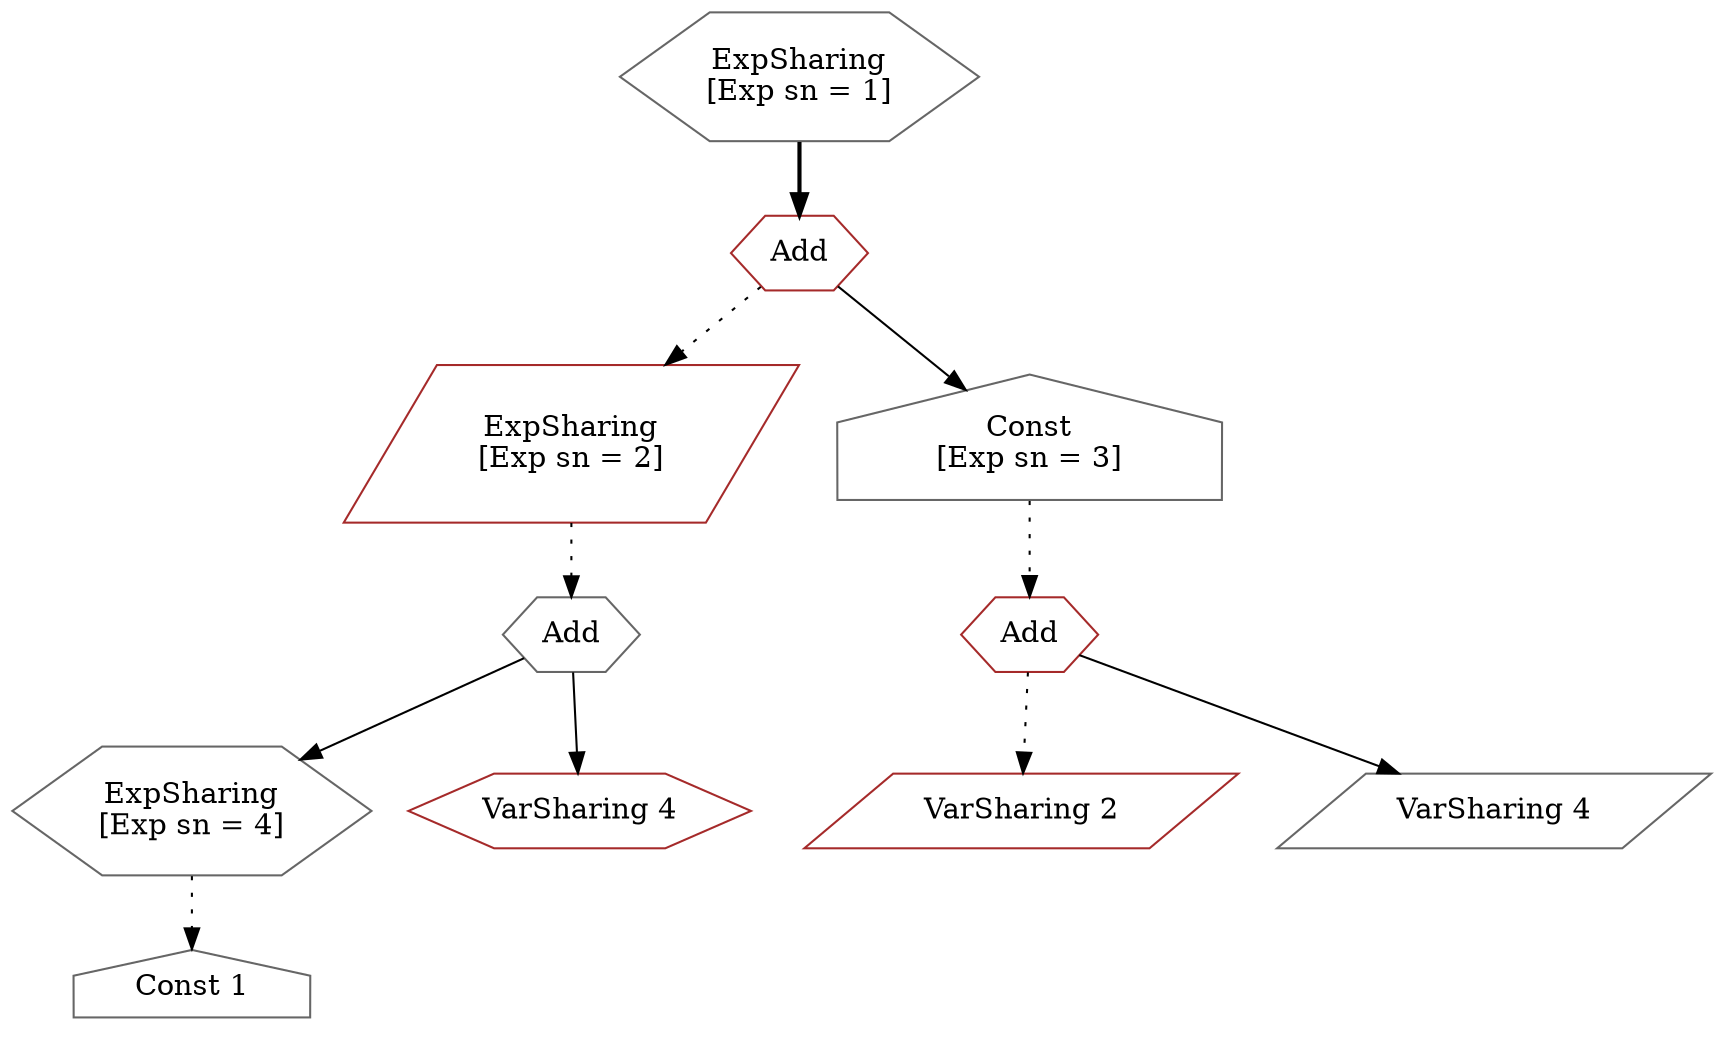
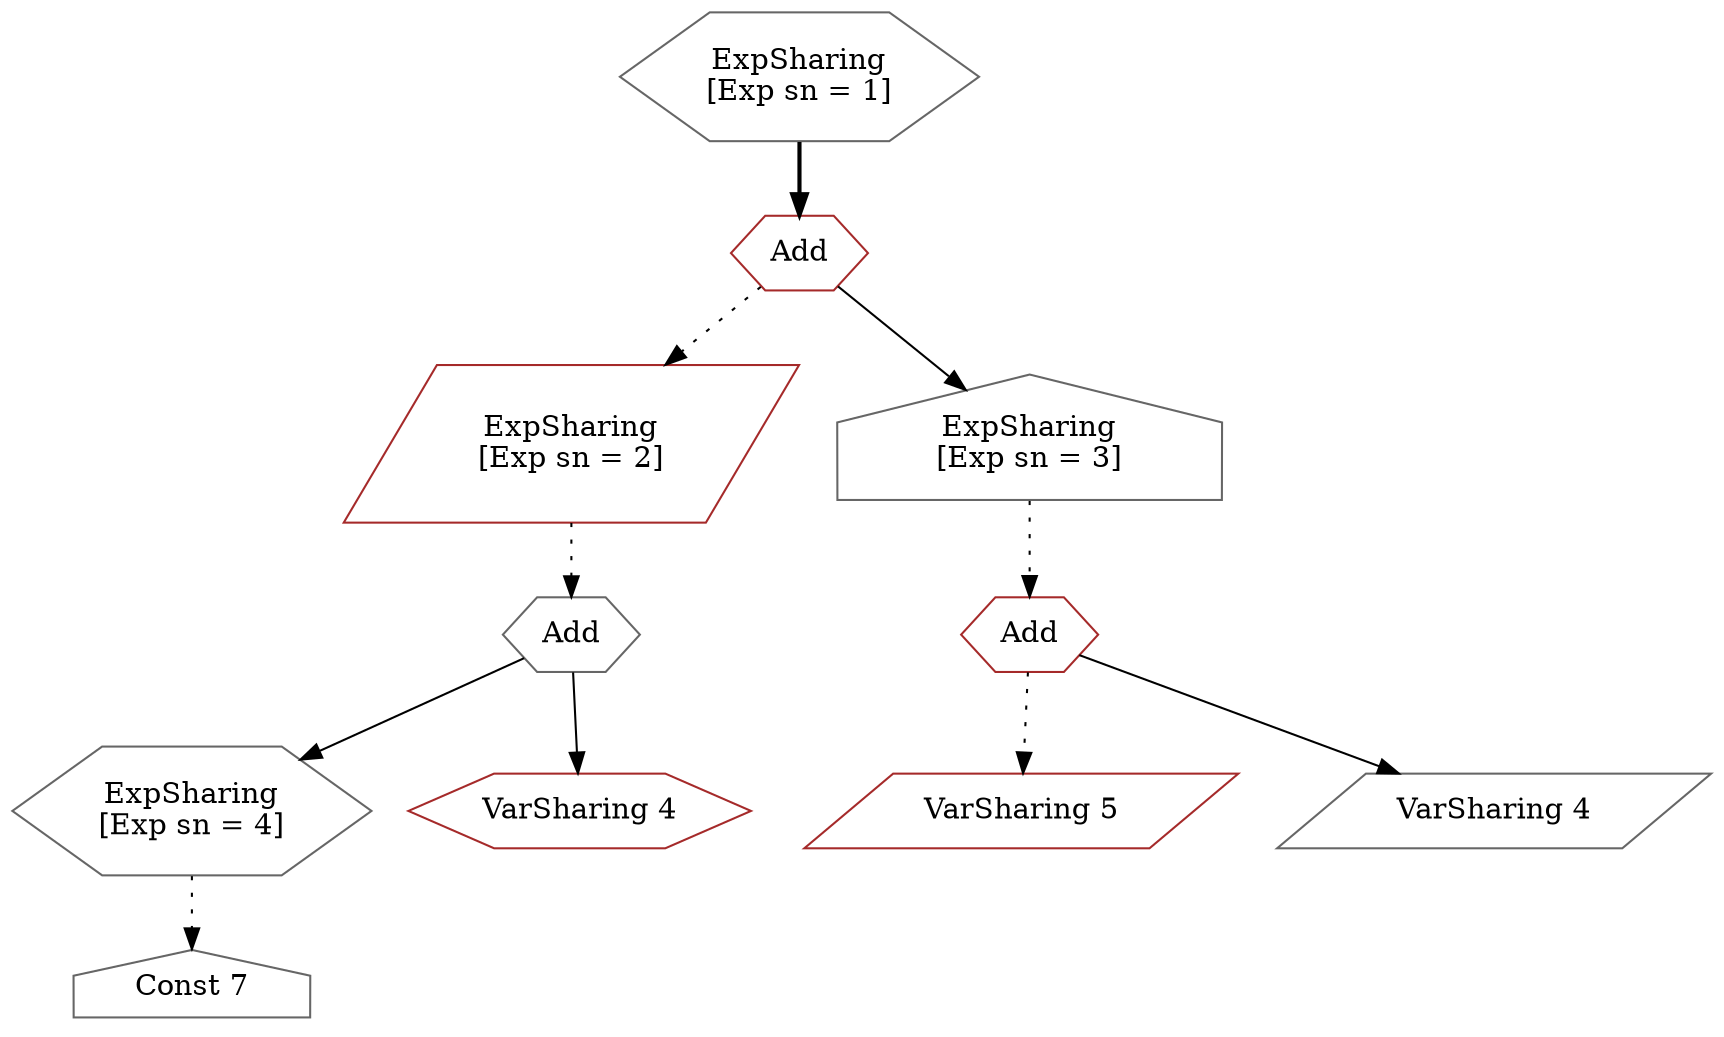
(1030, 444) -> (1030, 444)
(1021, 811) -> (1021, 811)
(192, 987) -> (192, 987)
